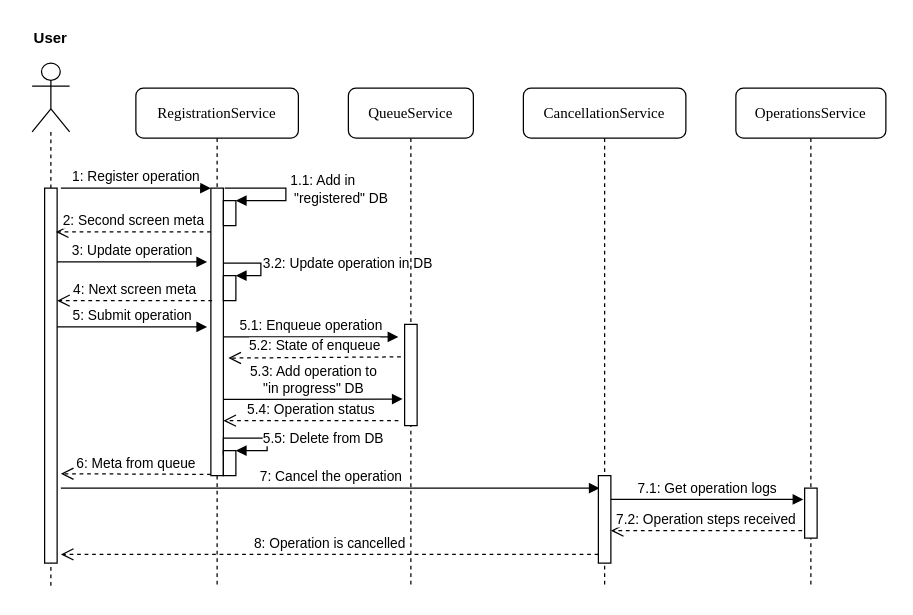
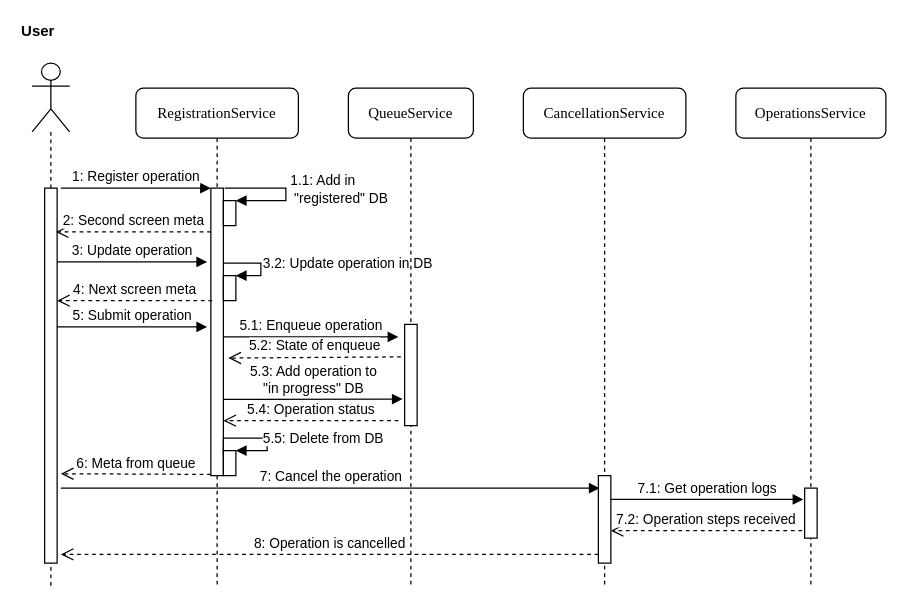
(51, 38) -> (38, 32)
